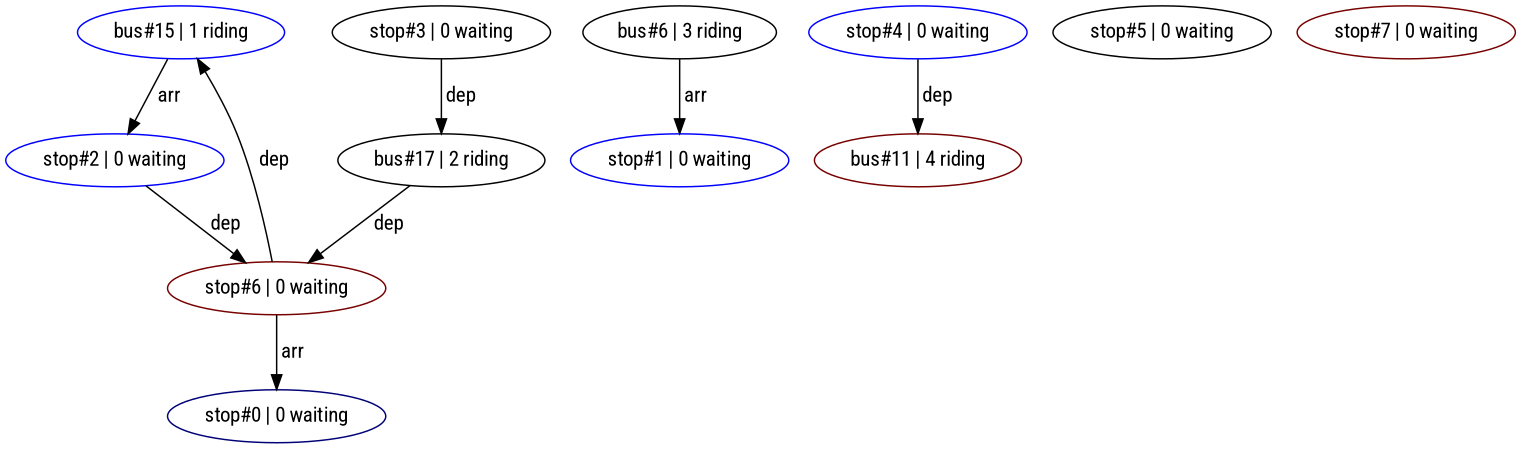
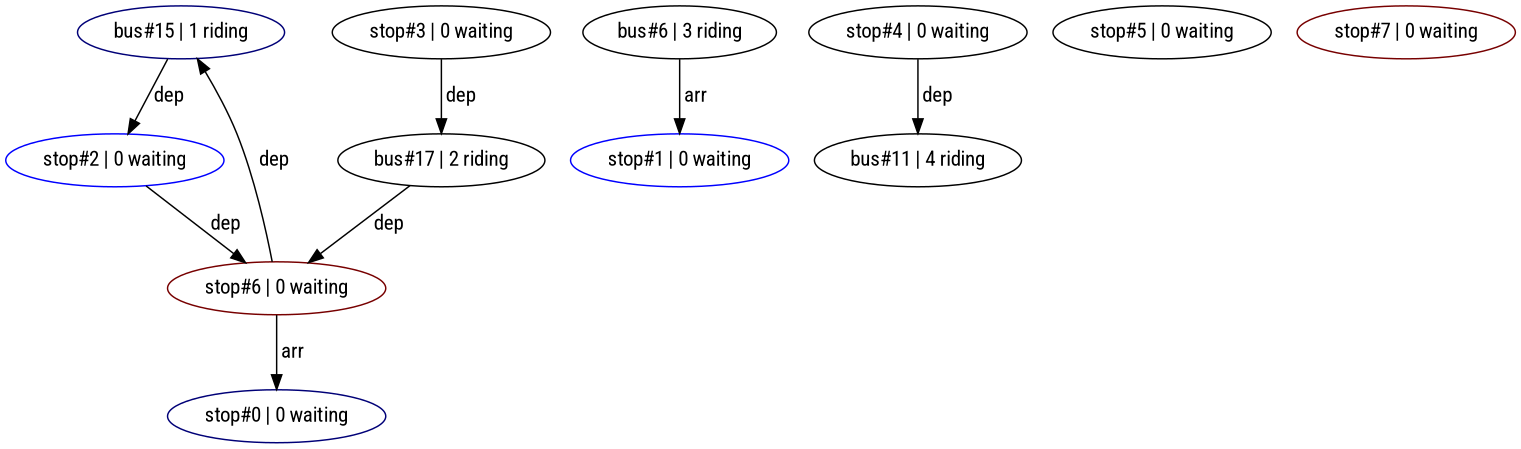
(181, 32) -> (181, 32)
(918, 32) -> (918, 32)
(167, 96) -> (167, 96)
(918, 160) -> (918, 160)
